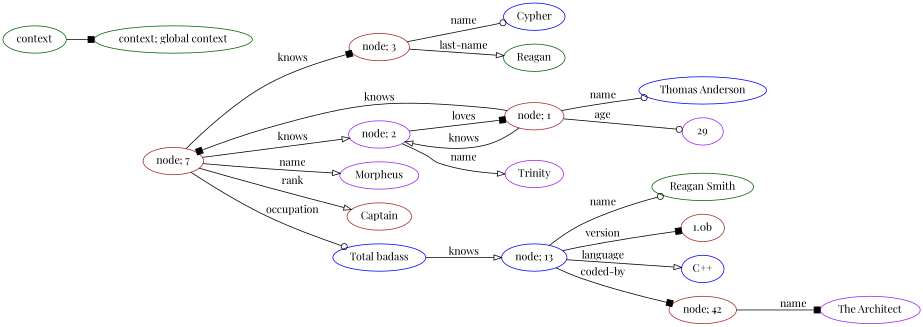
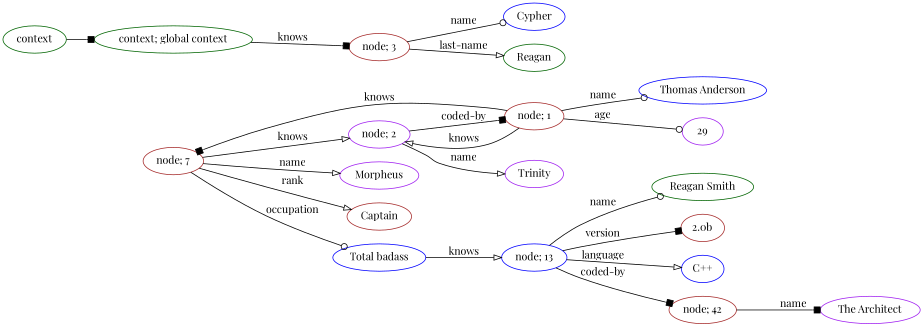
(258, 90) -> (296, 44)
(464, 117) -> (464, 117)
(703, 228) -> (703, 228)
